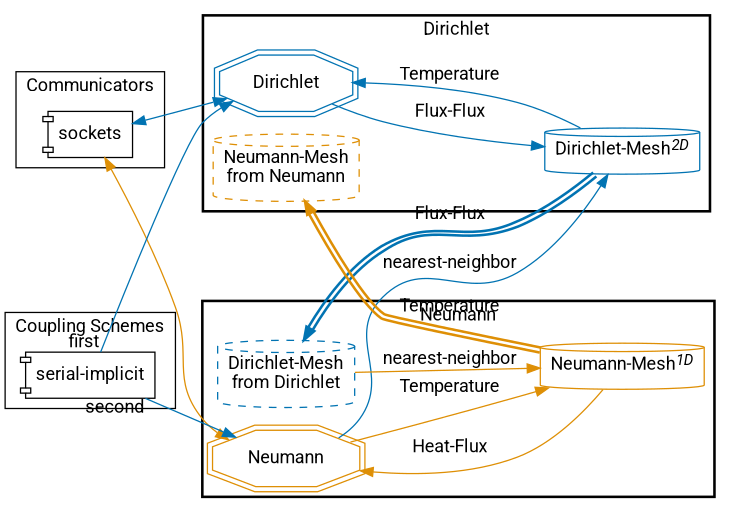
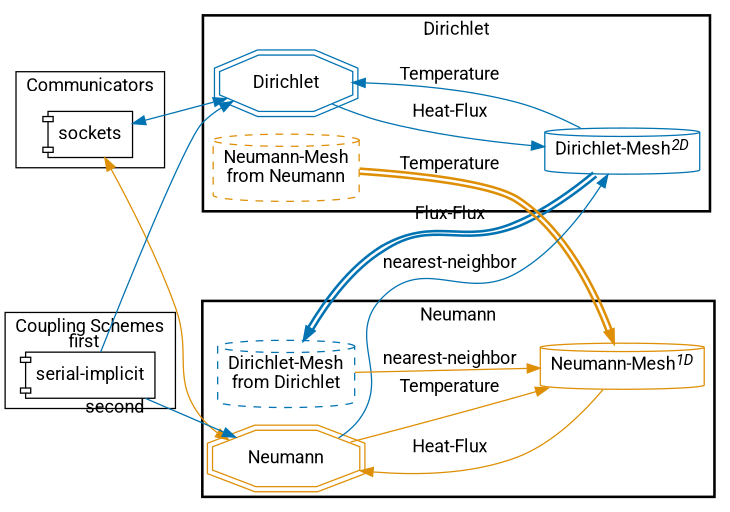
(450, 112) -> (450, 112)
(400, 321) -> (518, 200)
